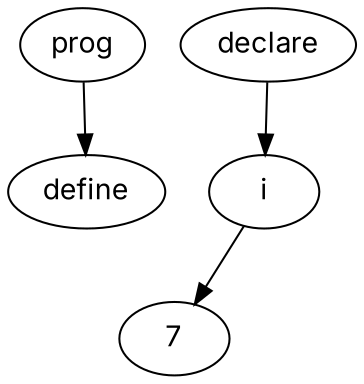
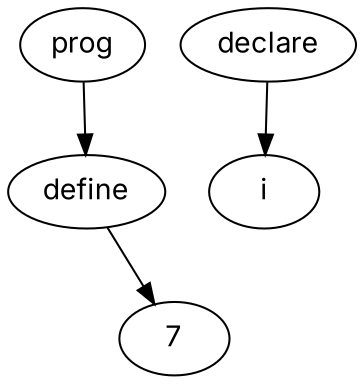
(225, 257) -> (126, 257)
